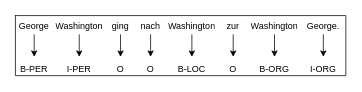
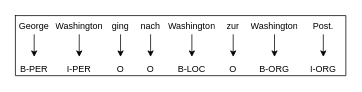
(323, 26) -> (323, 26)
